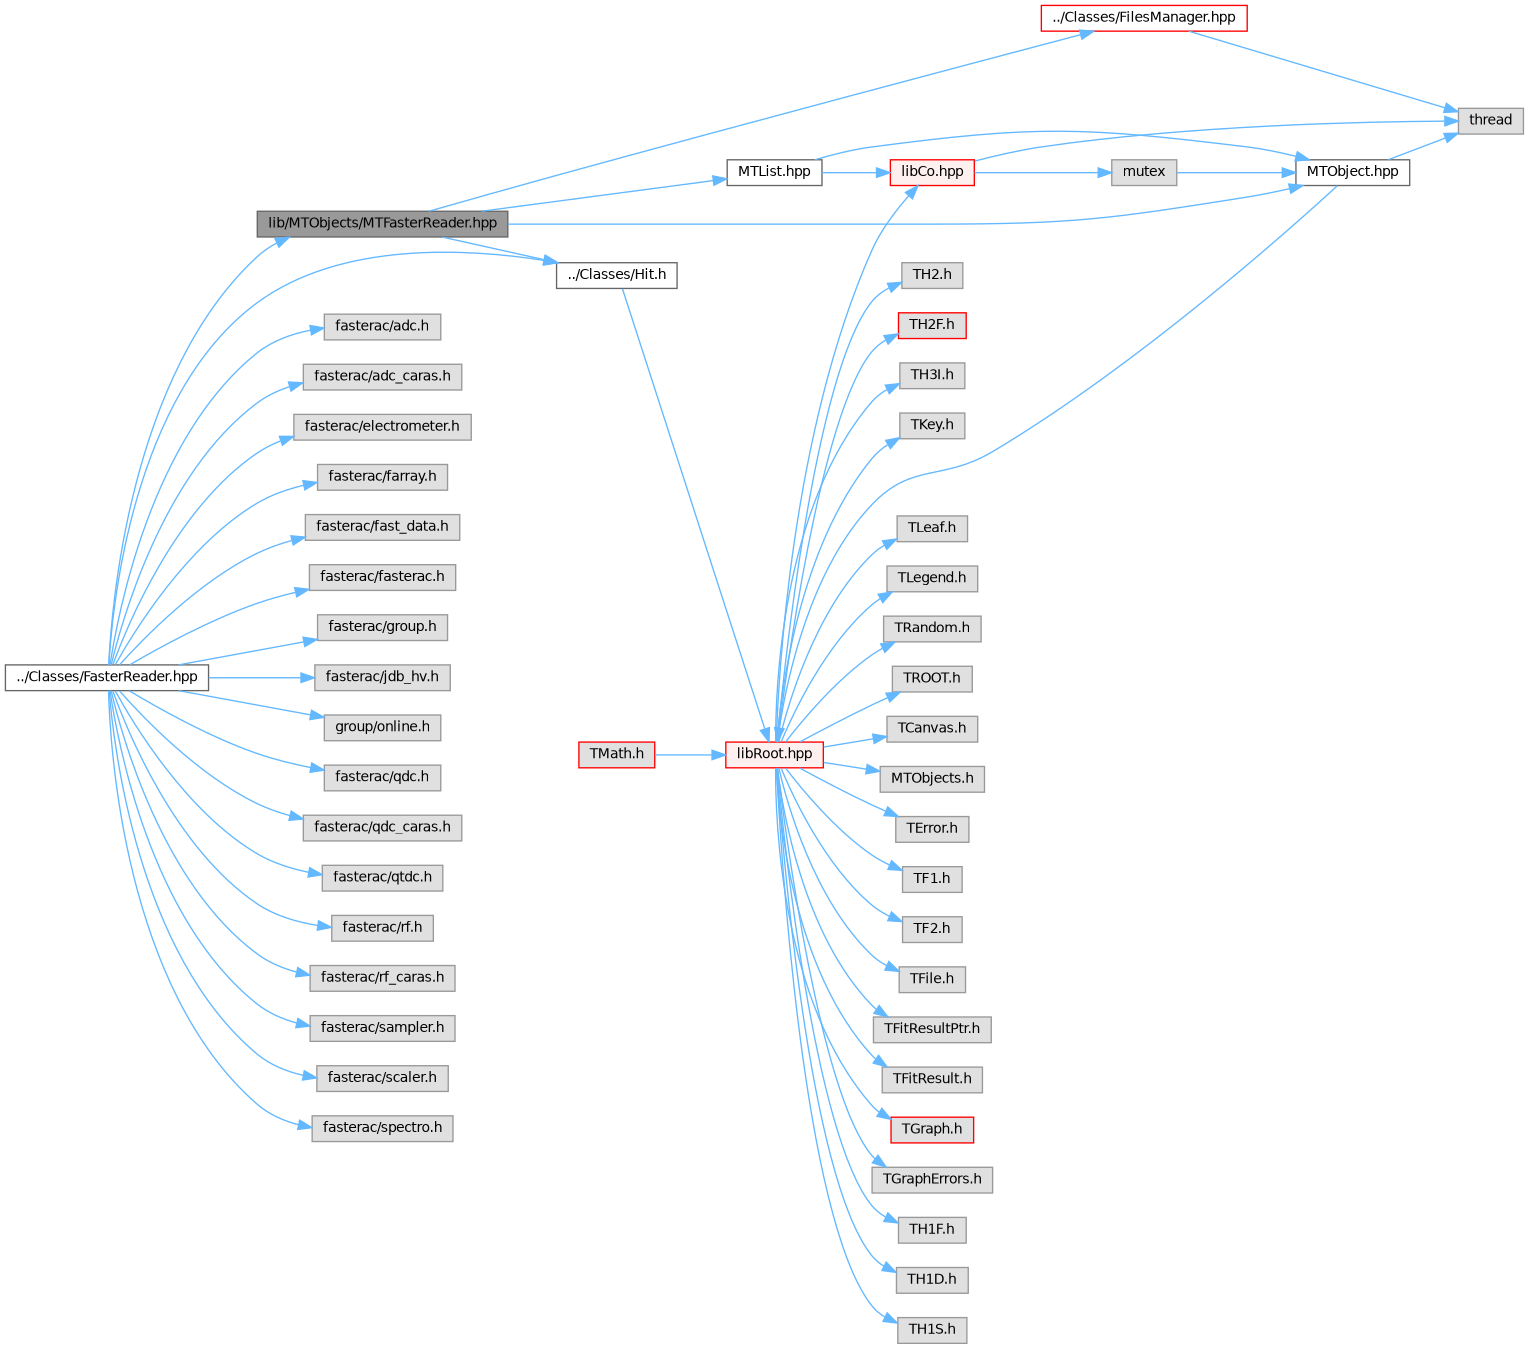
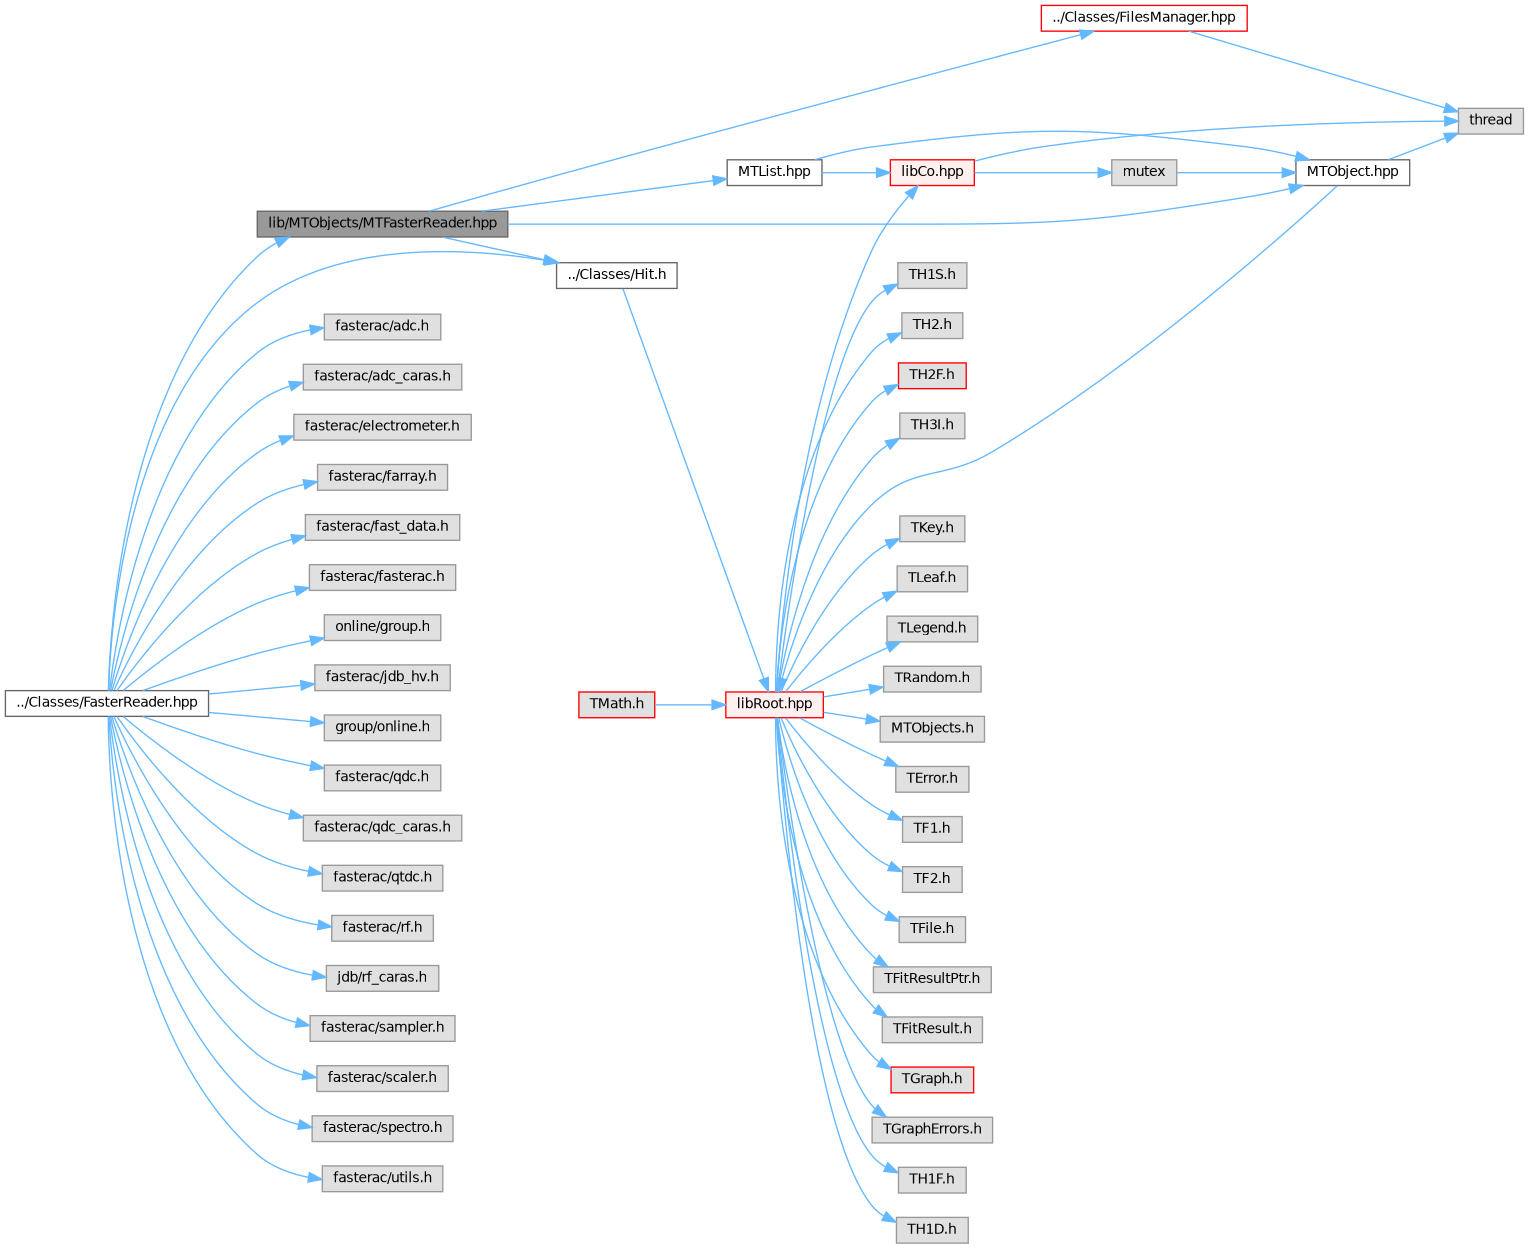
(383, 628) -> (383, 628)
(932, 679) -> none
(932, 729) -> none
(383, 978) -> (383, 978)
none -> (383, 1179)
